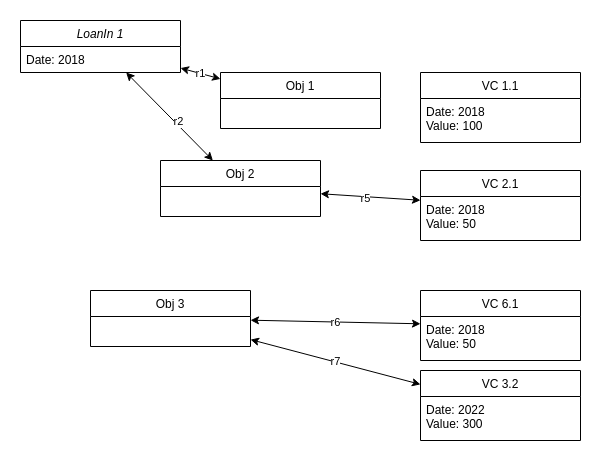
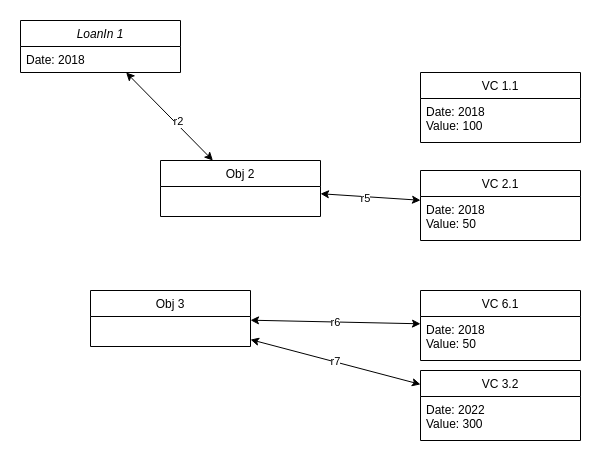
(201, 74) -> none
(301, 101) -> none
